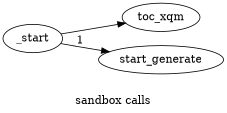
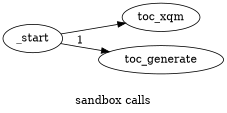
(161, 60) -> (161, 60)
